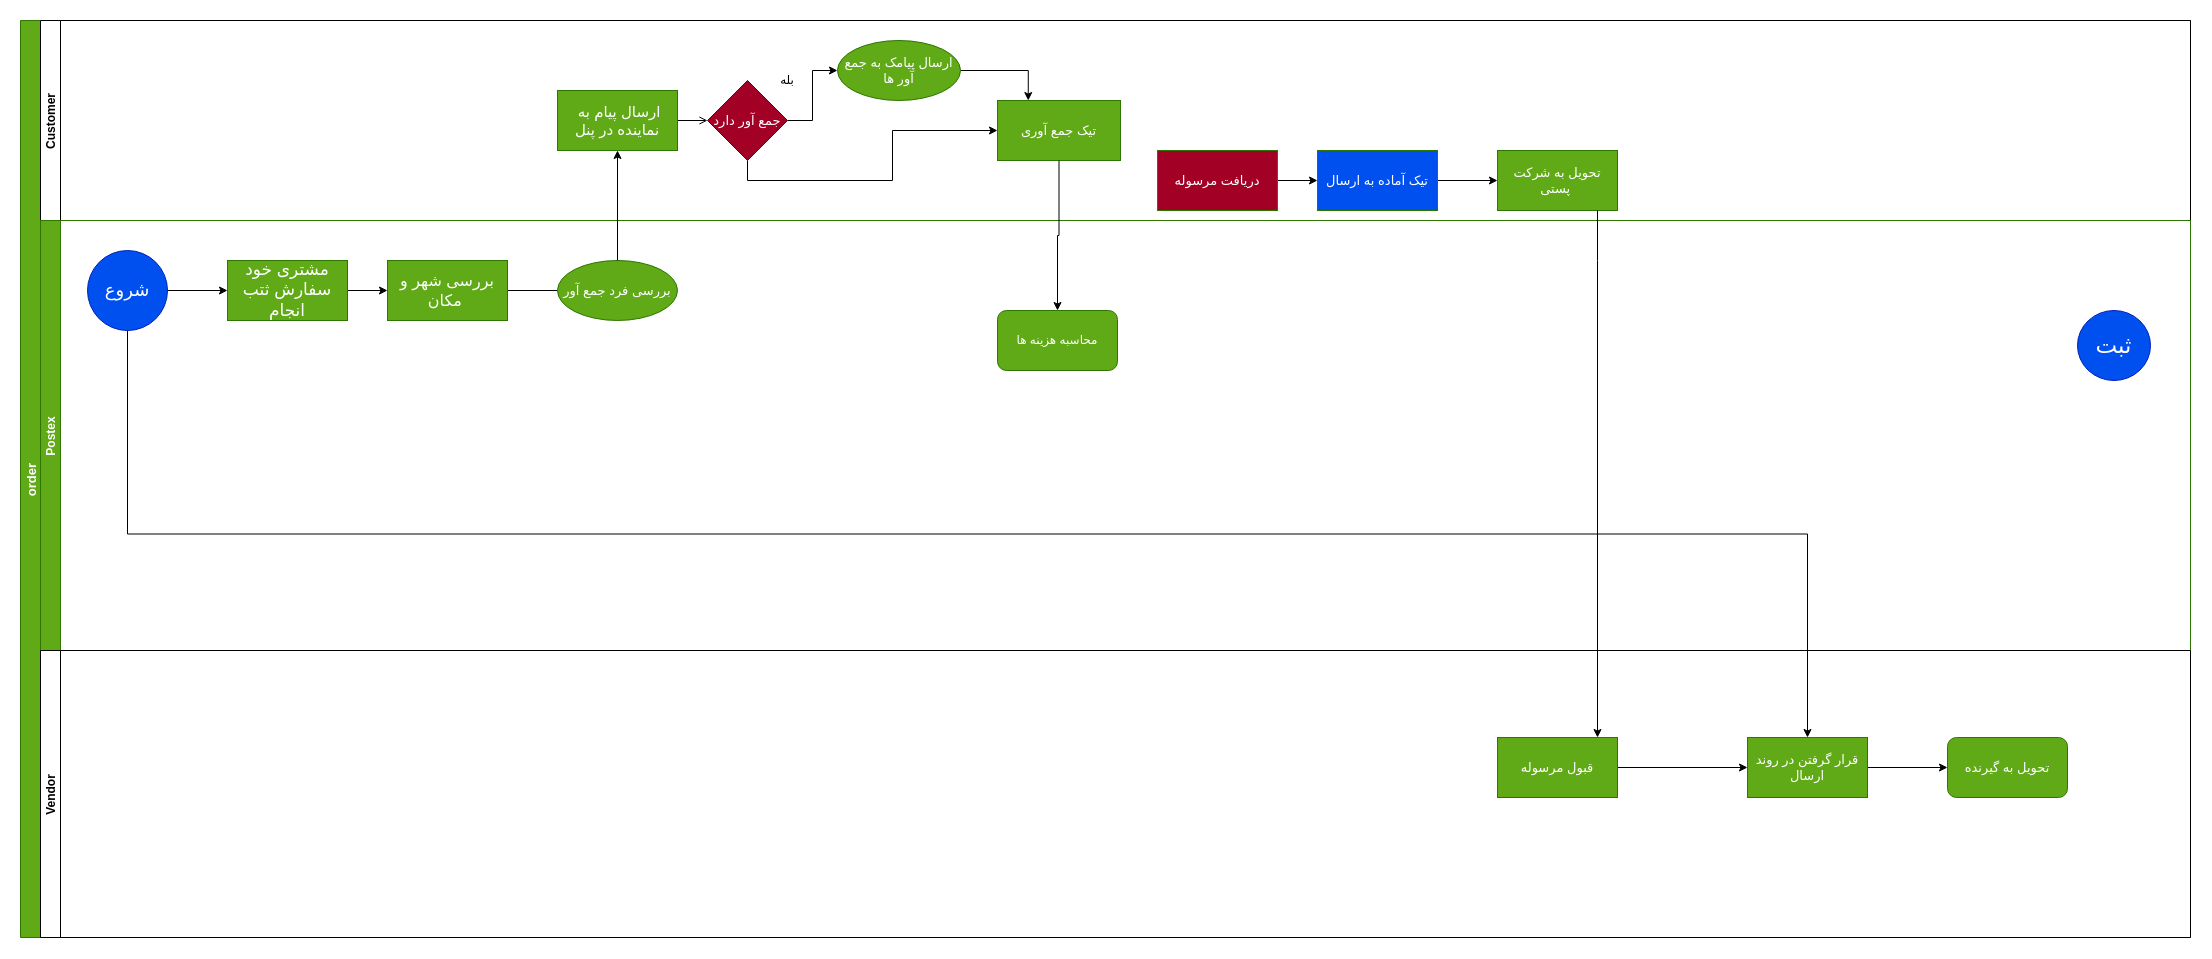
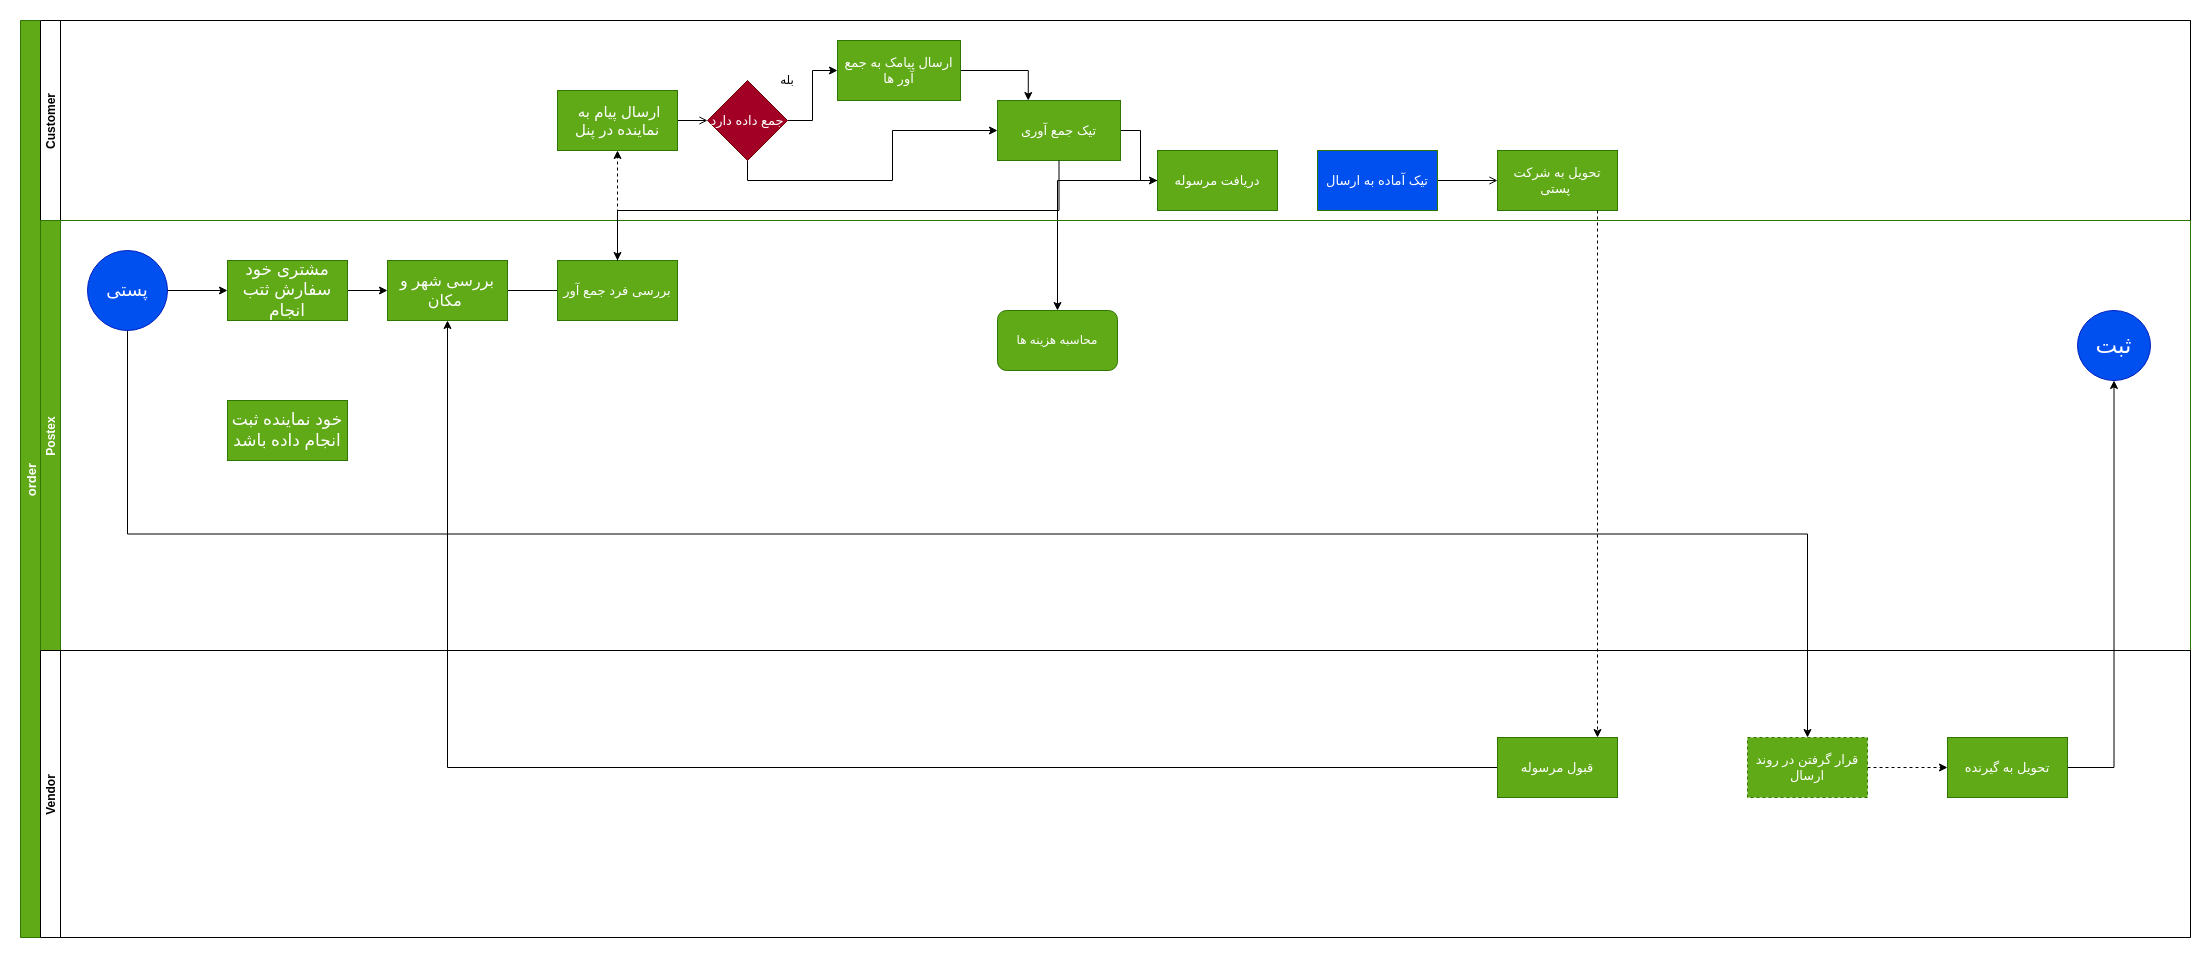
(899, 71) -> (899, 71)
(748, 121) -> (748, 121)
none -> (1141, 145)
(1218, 181) -> (1218, 181)
(1294, 181) -> (1101, 181)
(1489, 181) -> (1491, 181)
(618, 183) -> (618, 183)
(1059, 207) -> (856, 211)
(128, 291) -> (128, 291)
(618, 291) -> (618, 291)
none -> (288, 431)
(1598, 471) -> (1598, 471)
none -> (2114, 600)
(1679, 768) -> (753, 768)
(1808, 768) -> (1808, 768)
(1904, 768) -> (1904, 768)
(2008, 768) -> (2008, 768)
